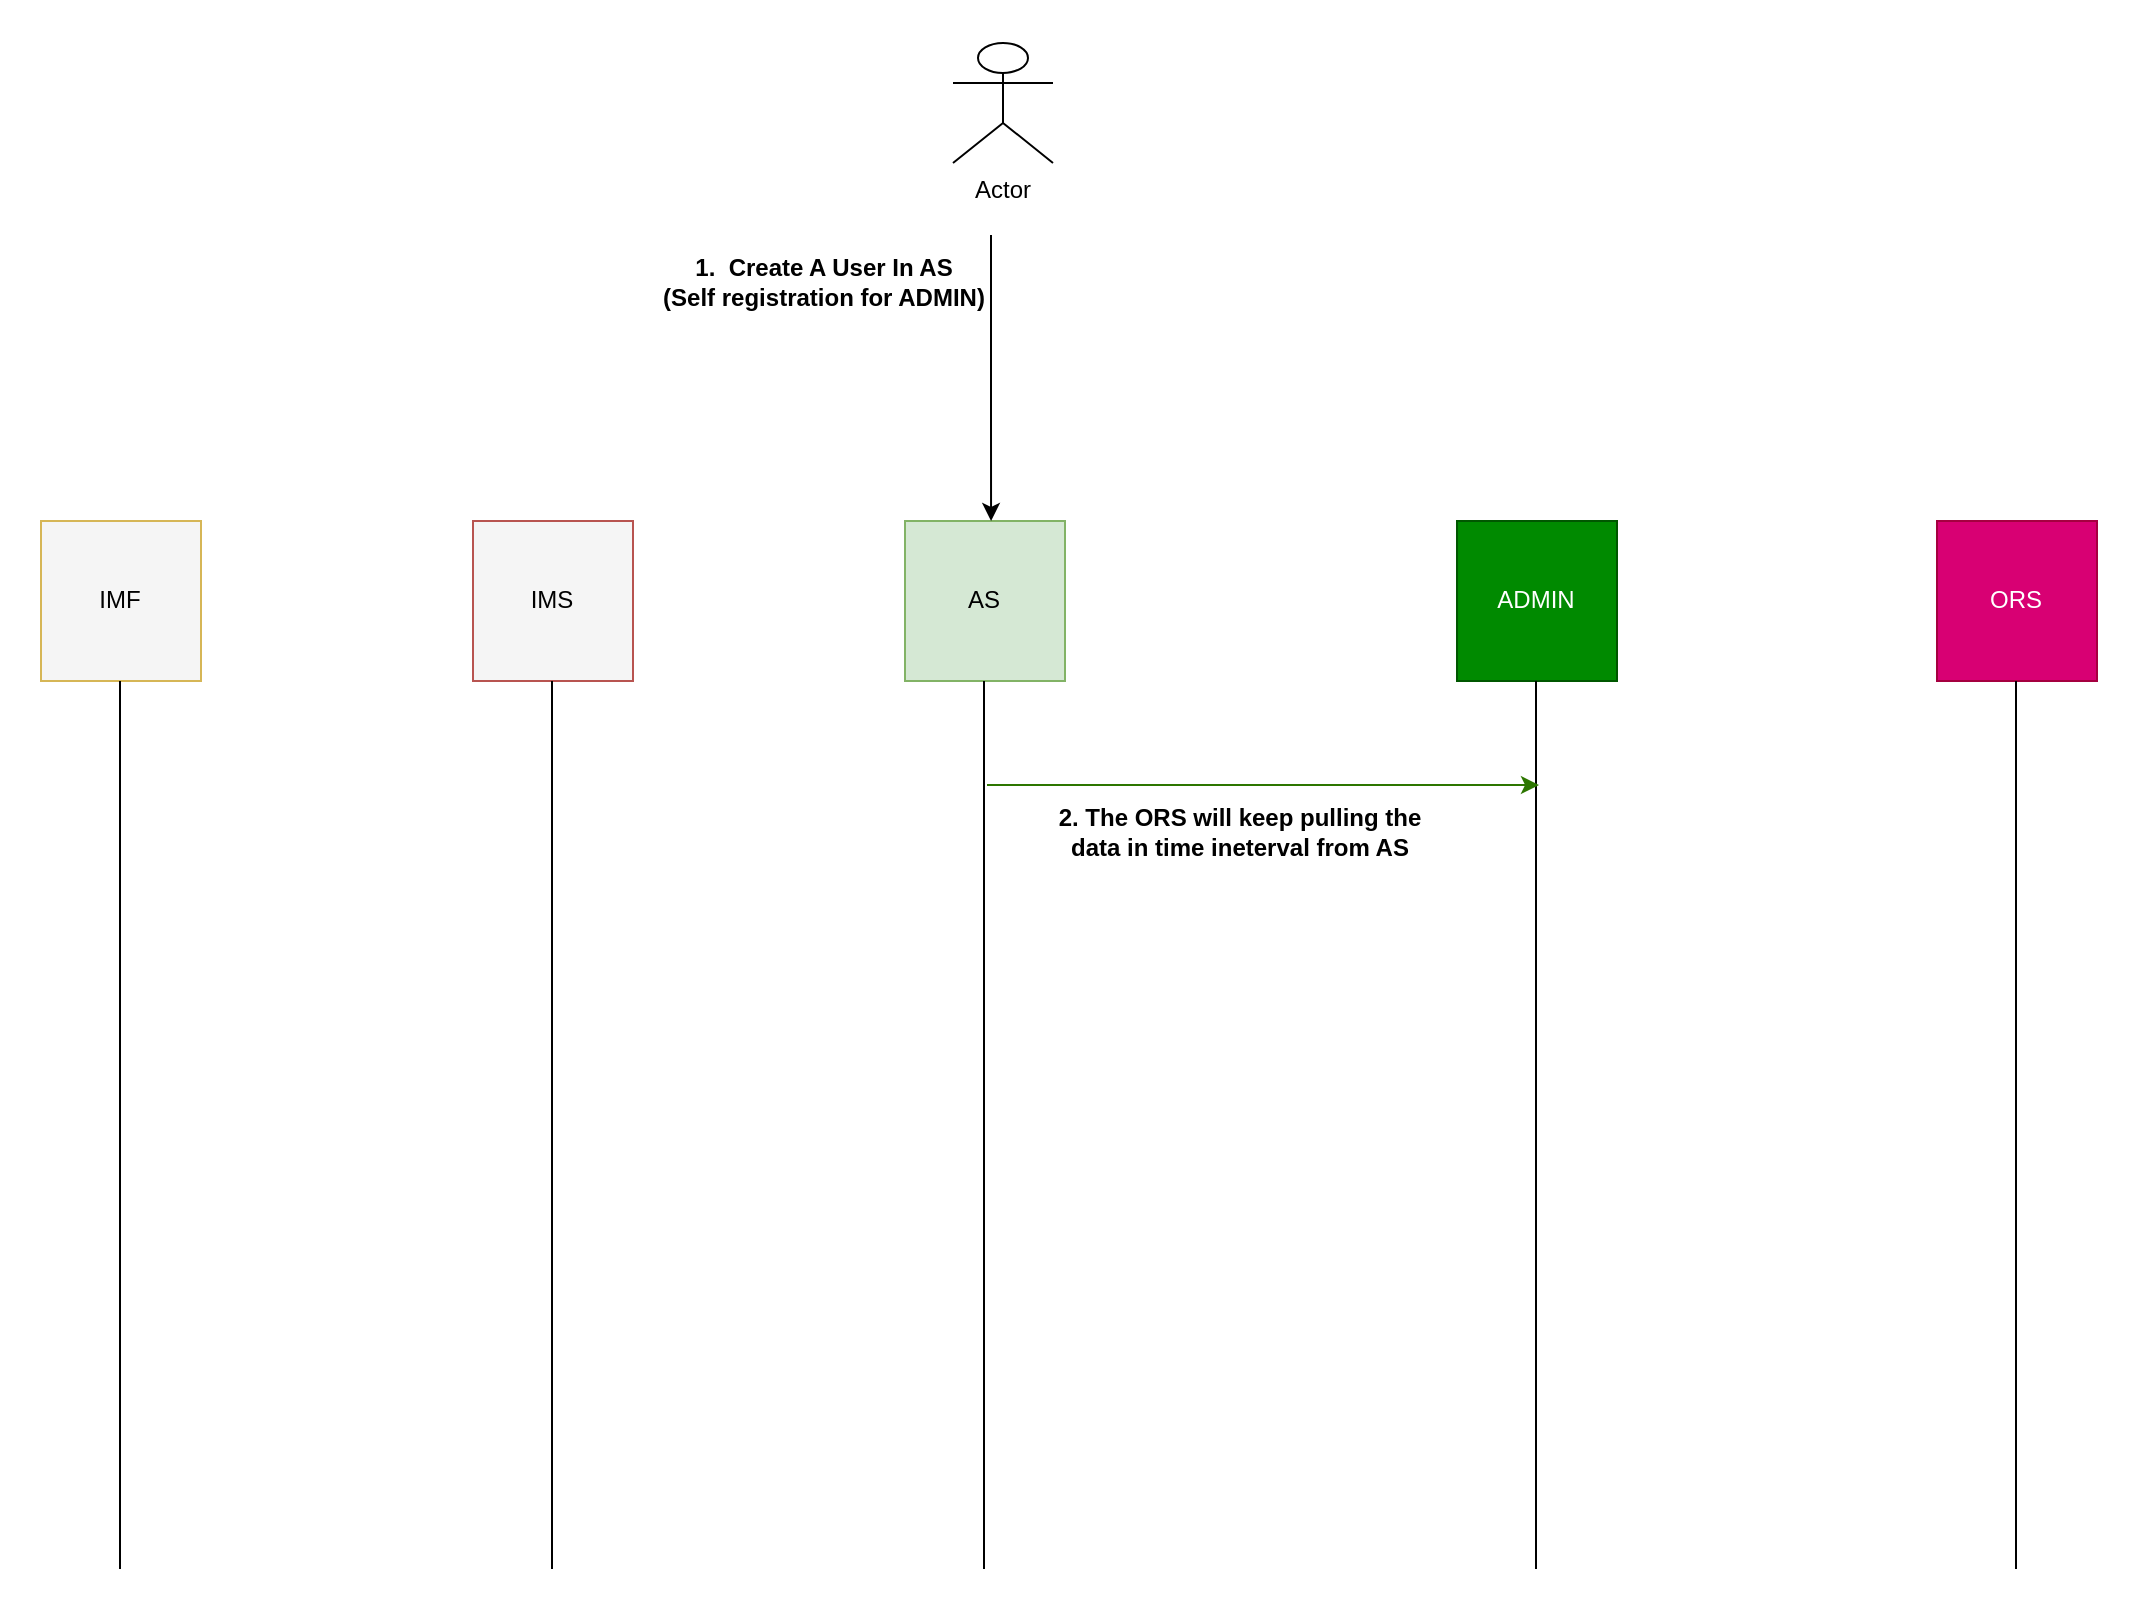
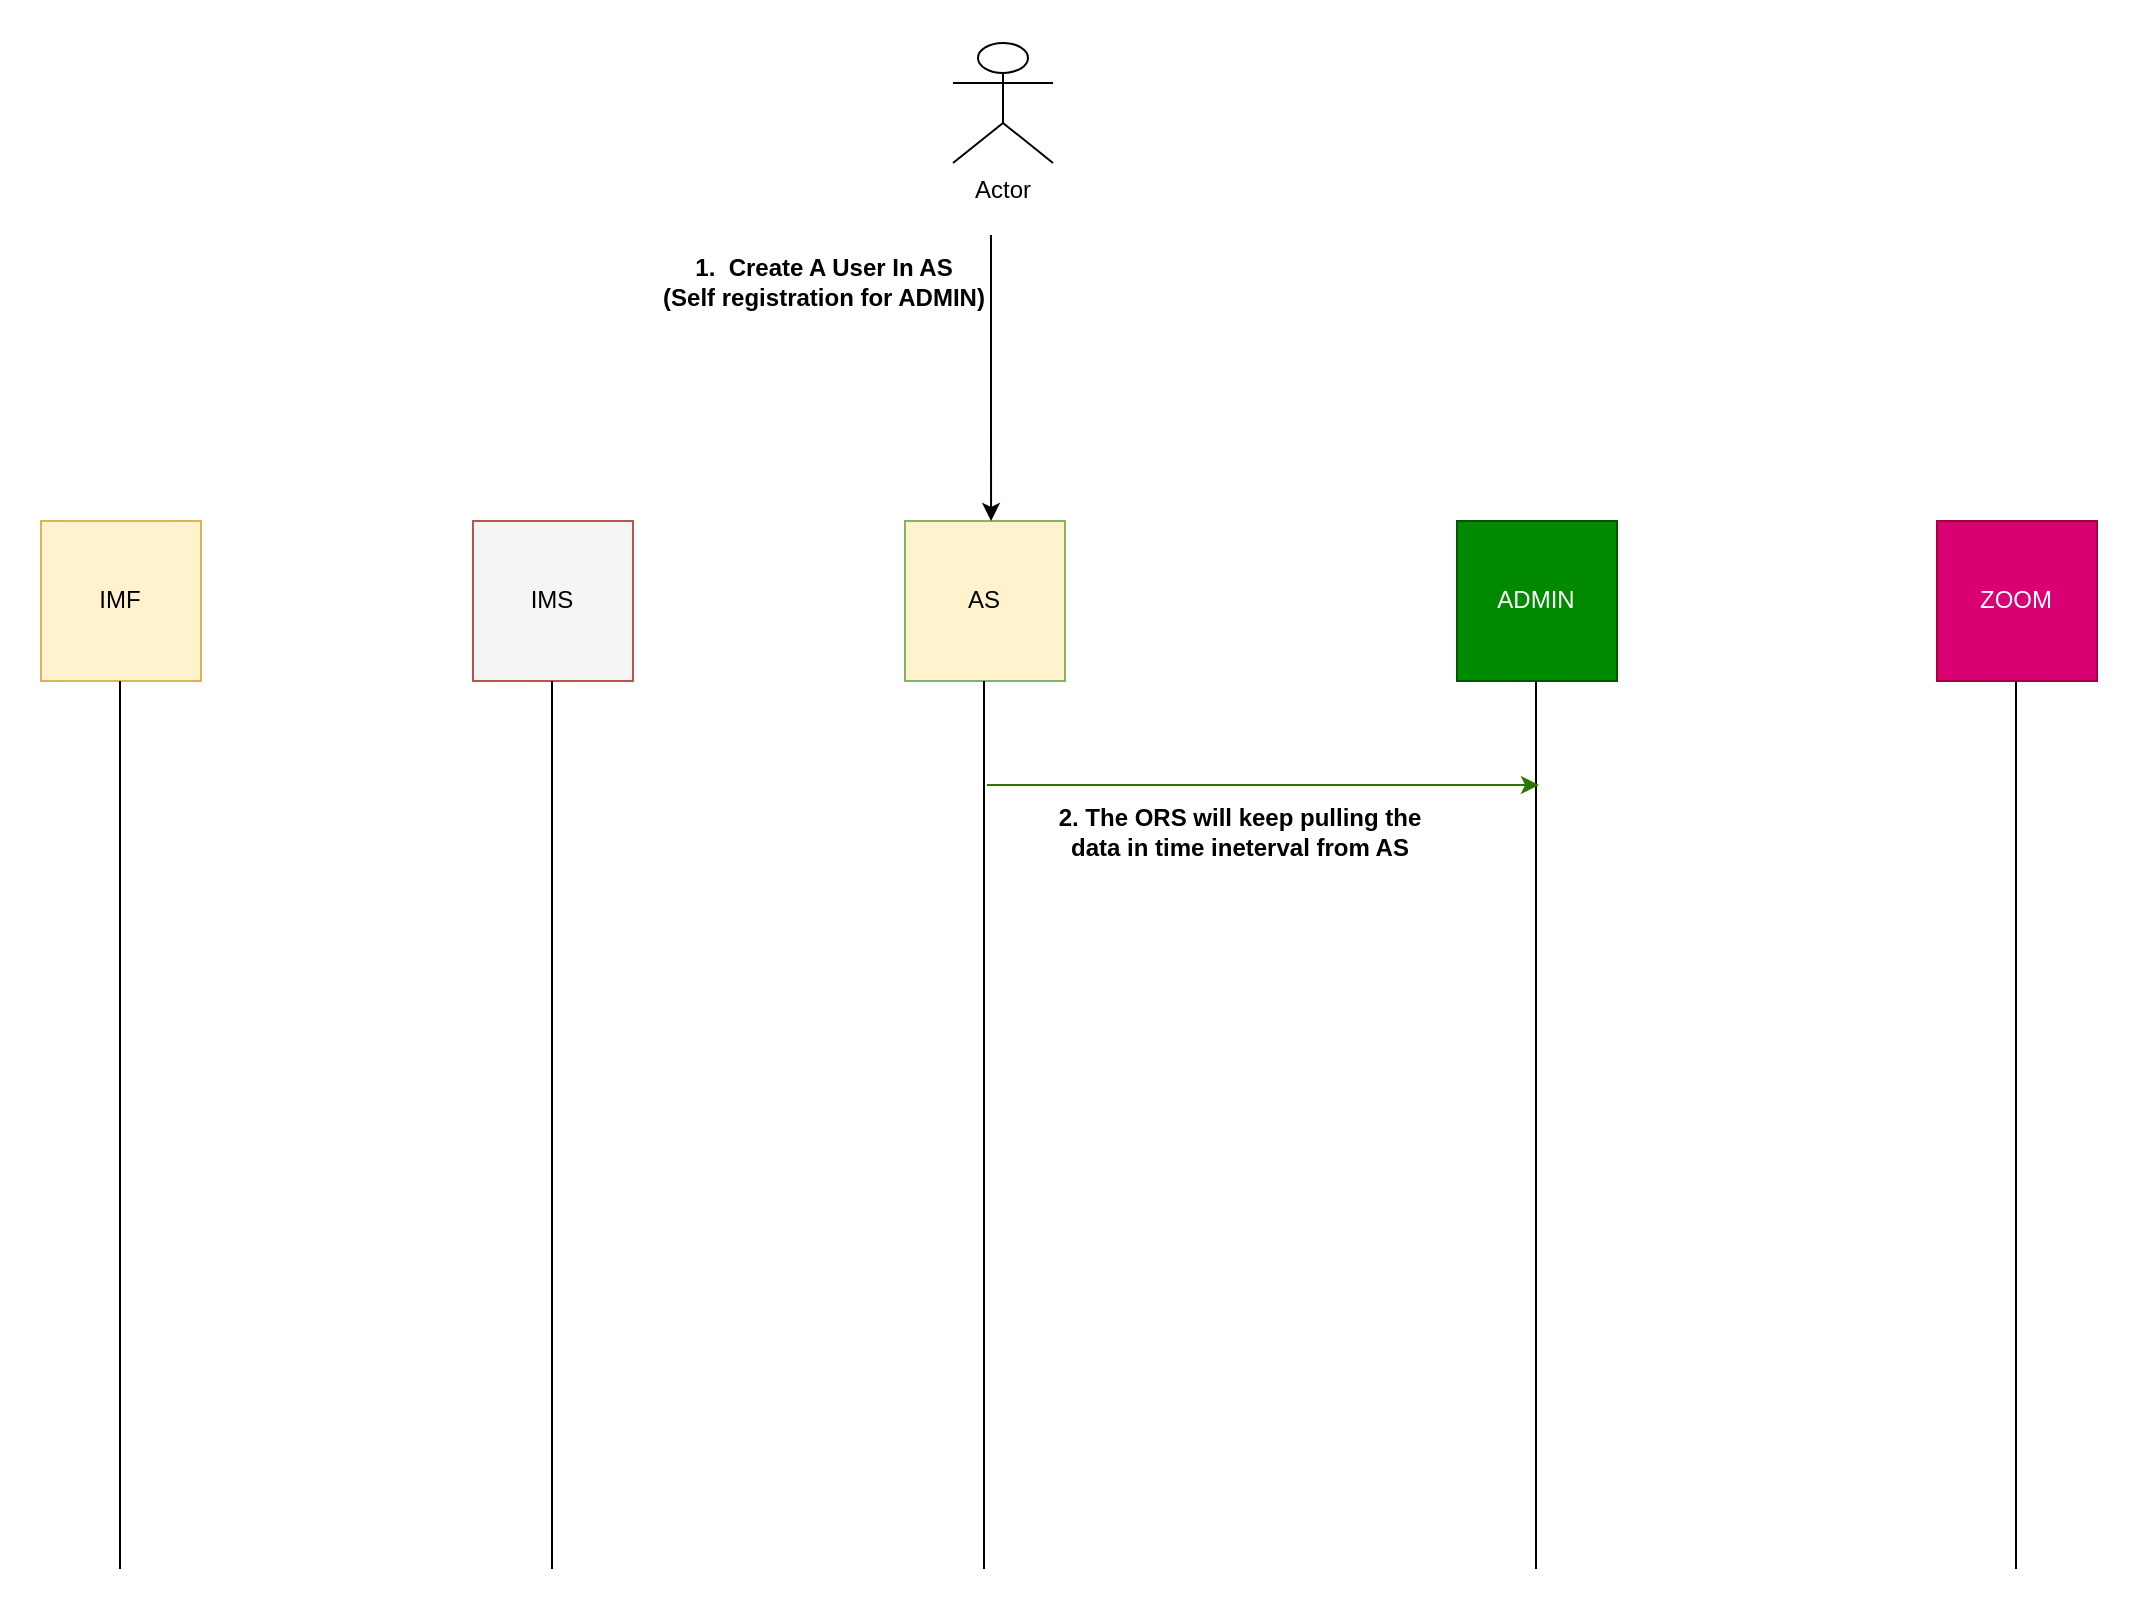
(121, 601) -> (121, 601)
(985, 601) -> (985, 601)
(2017, 601) -> (2017, 601)
